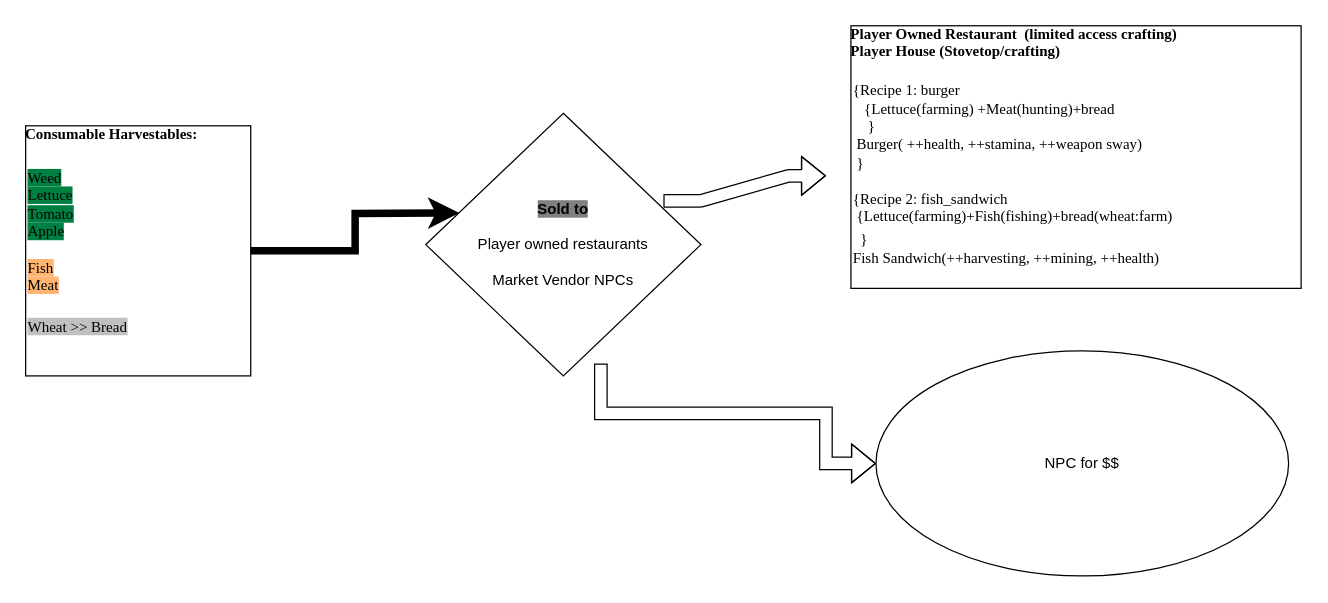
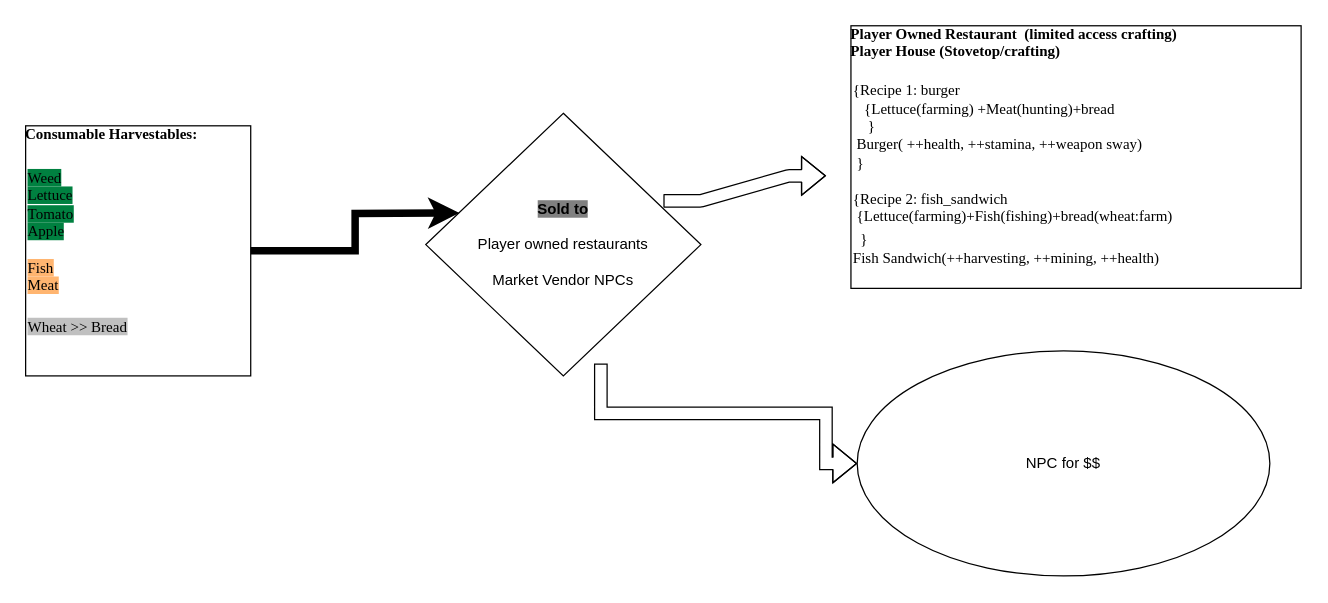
(1082, 463) -> (1063, 463)
